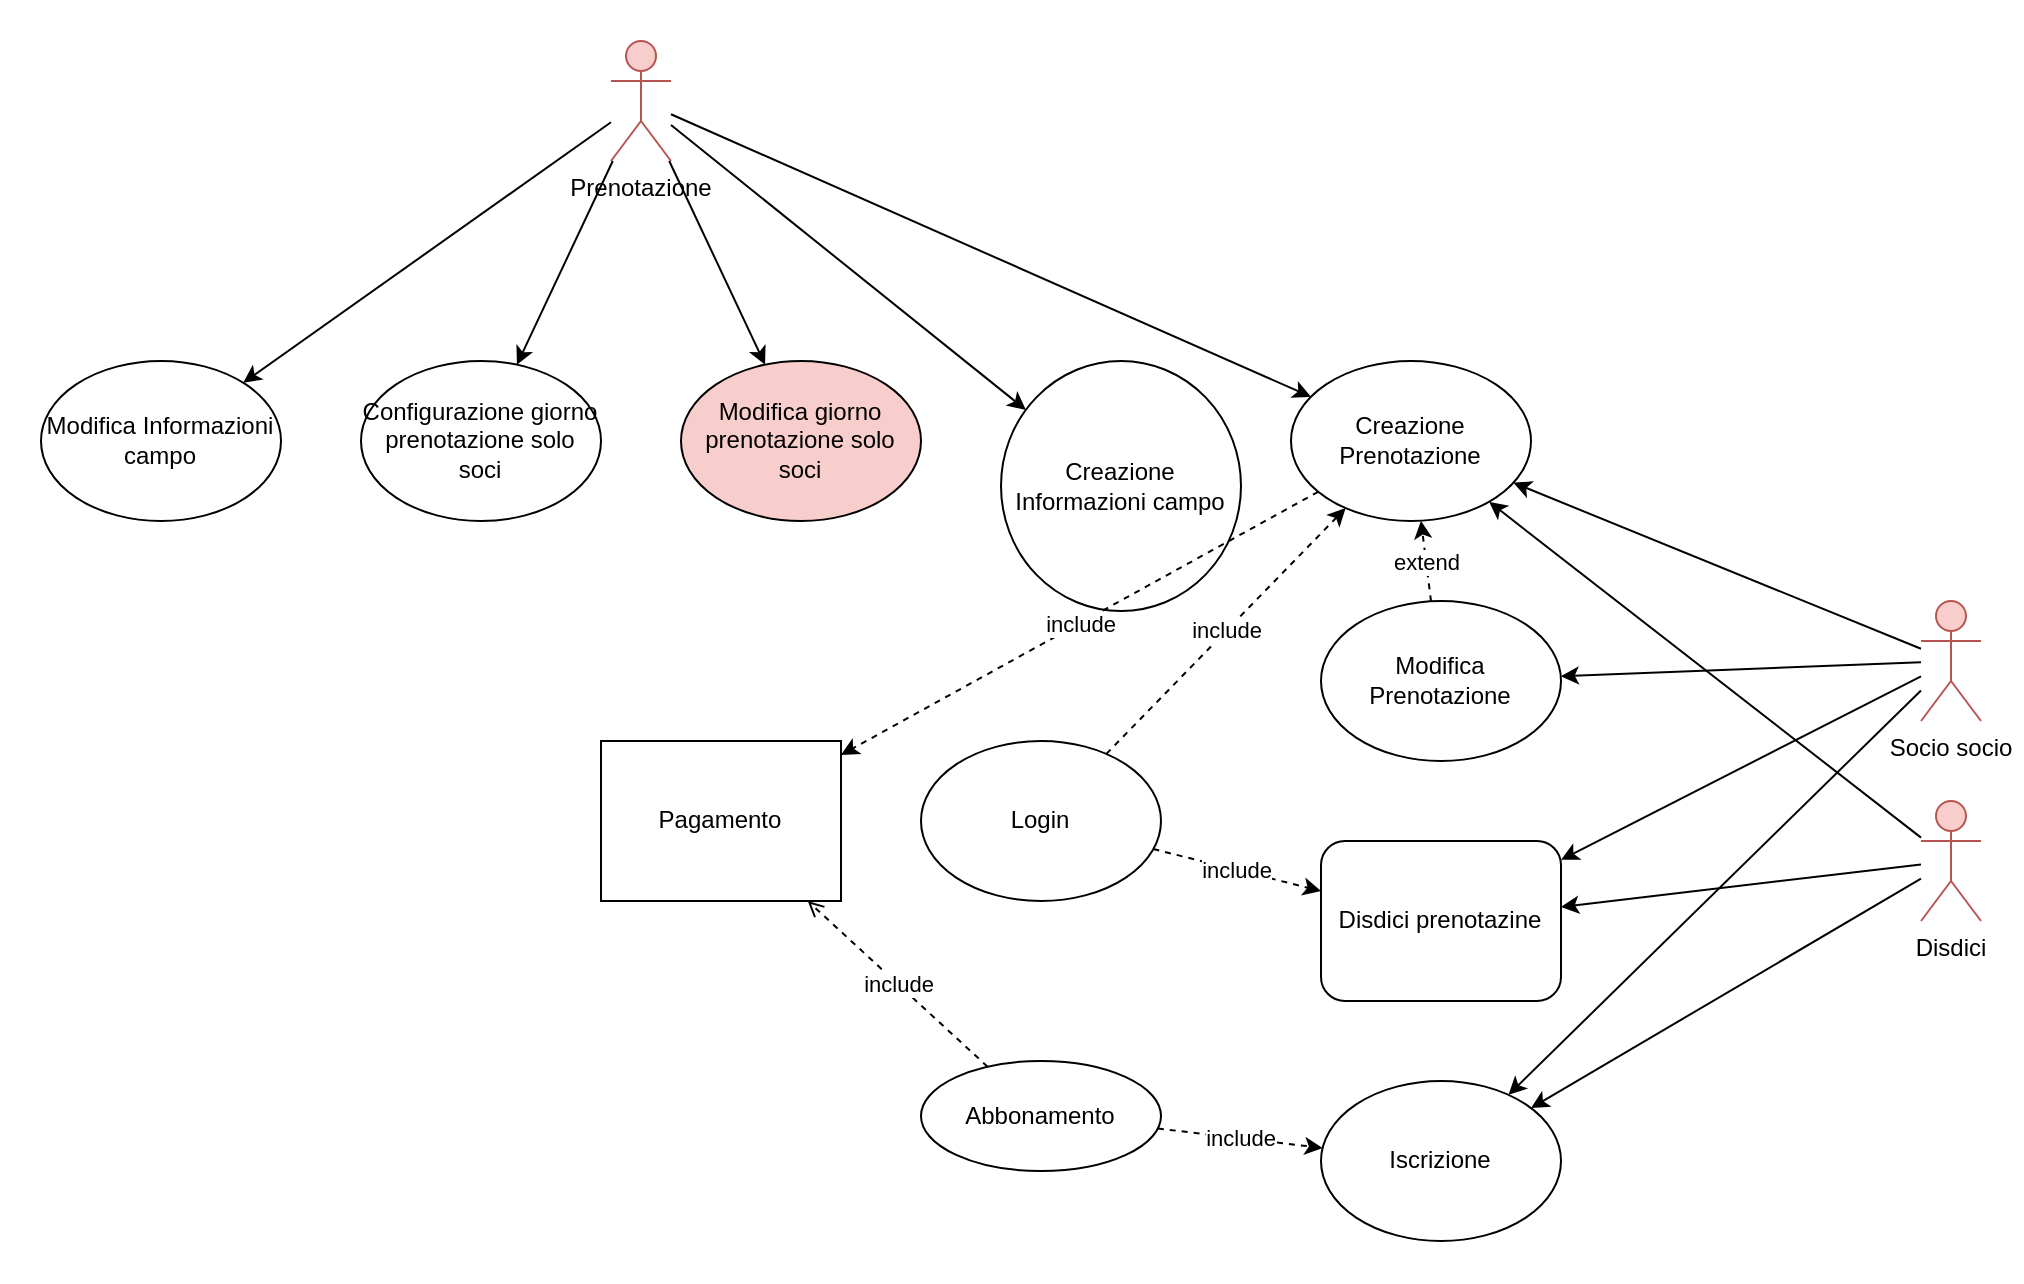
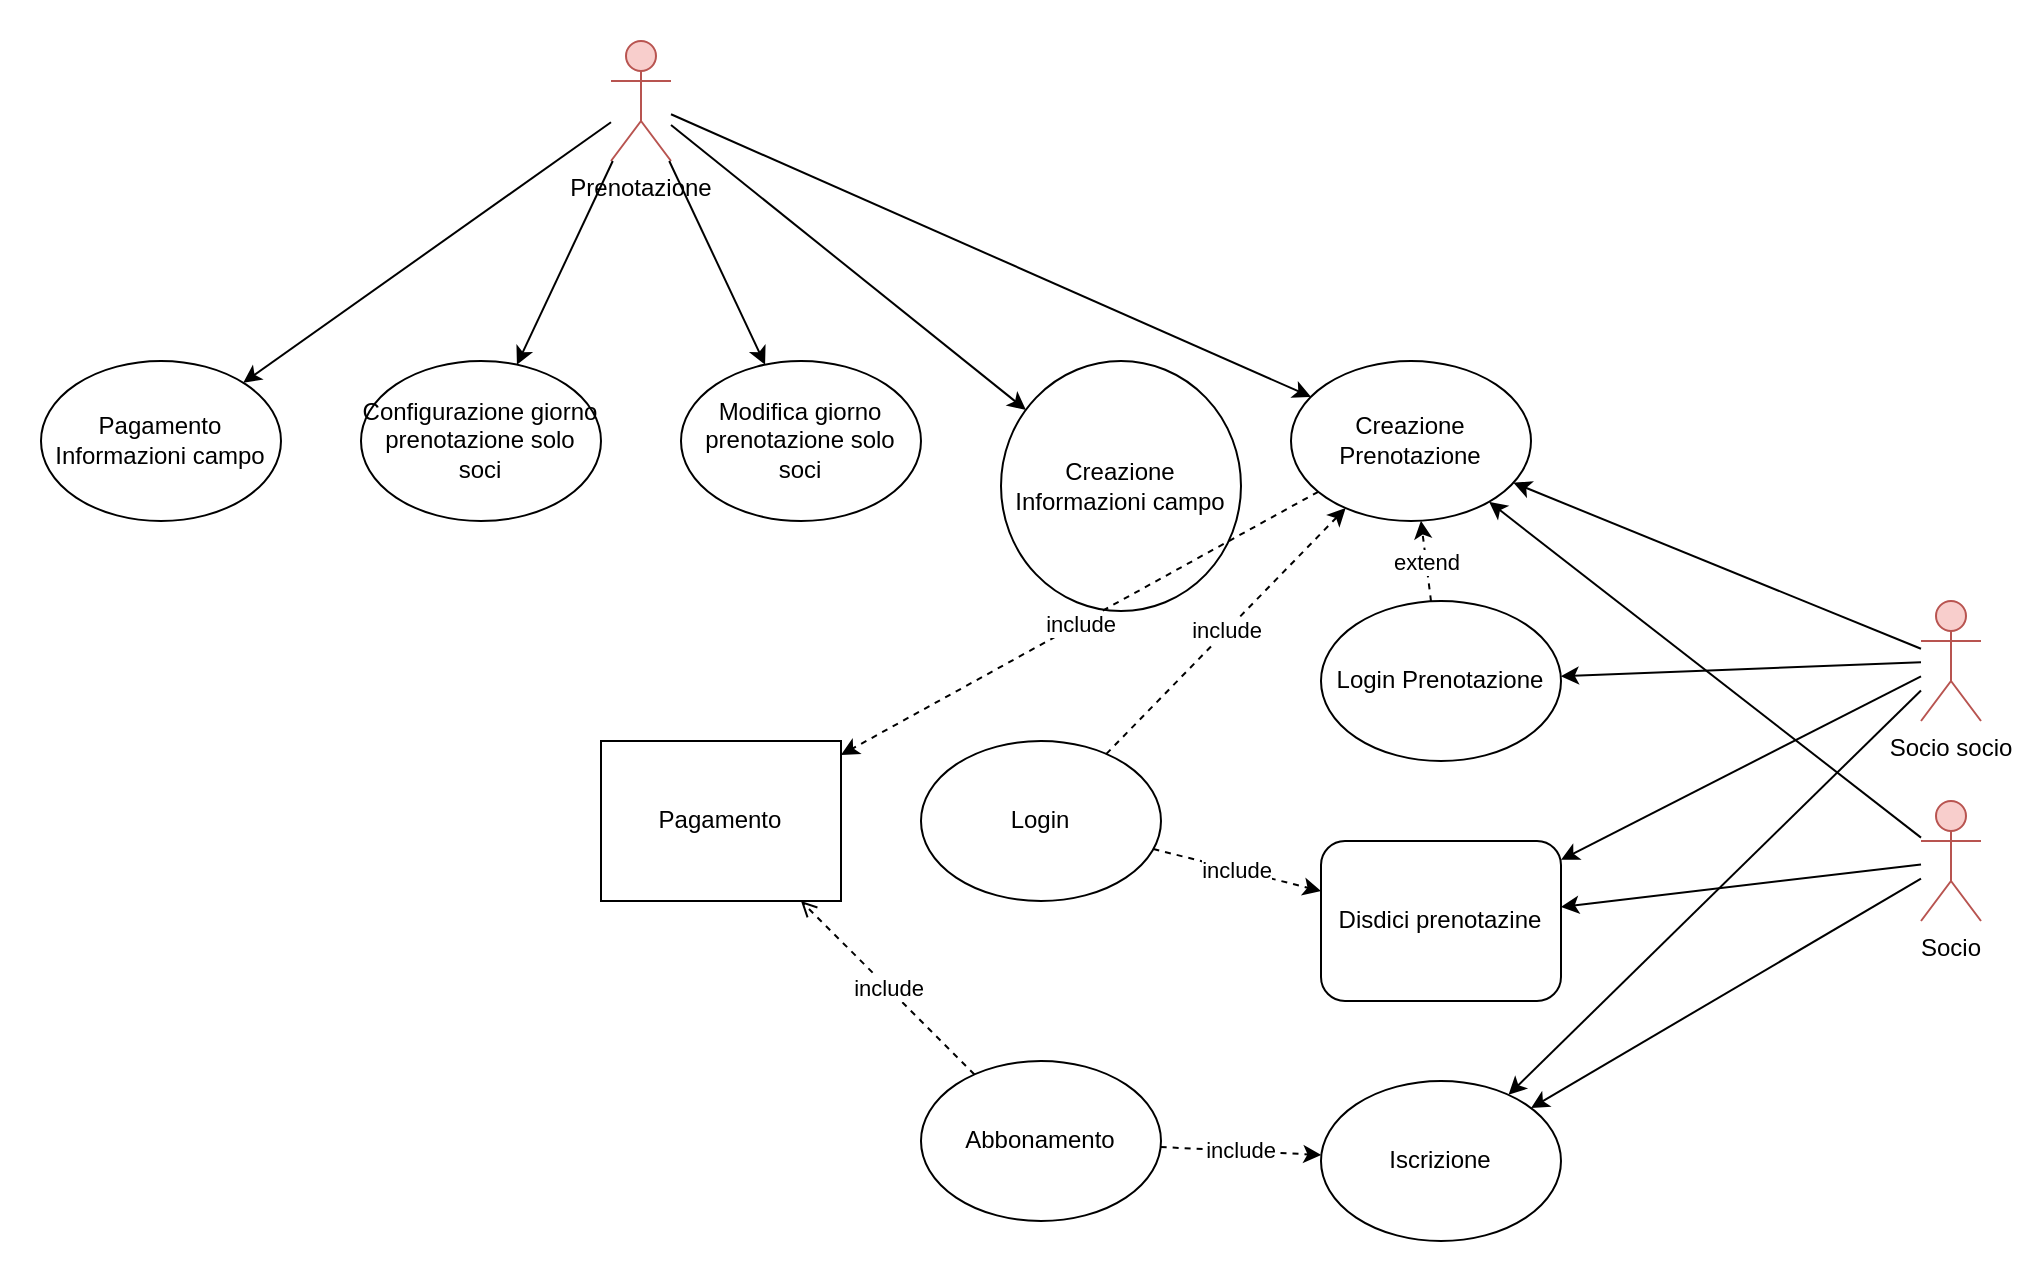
(161, 441) -> (161, 441)
(801, 441) -> (801, 441)
(1441, 681) -> (1441, 681)
(1952, 949) -> (1952, 949)
(1041, 1116) -> (1041, 1141)
